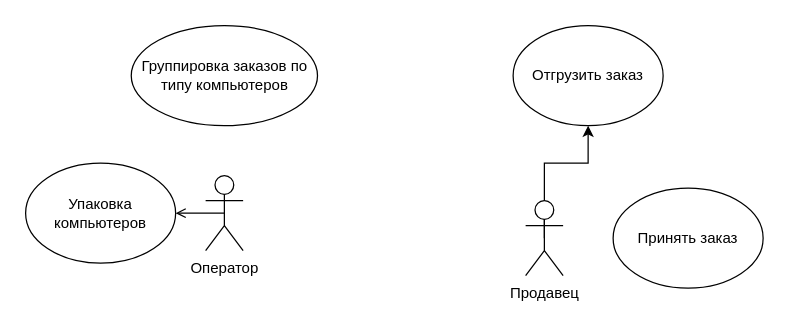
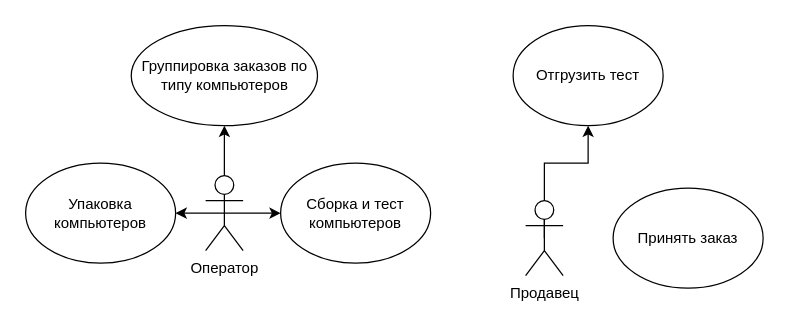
(588, 76) -> (588, 76)
none -> (224, 155)
(183, 213) -> (185, 213)
none -> (262, 213)
none -> (356, 213)
